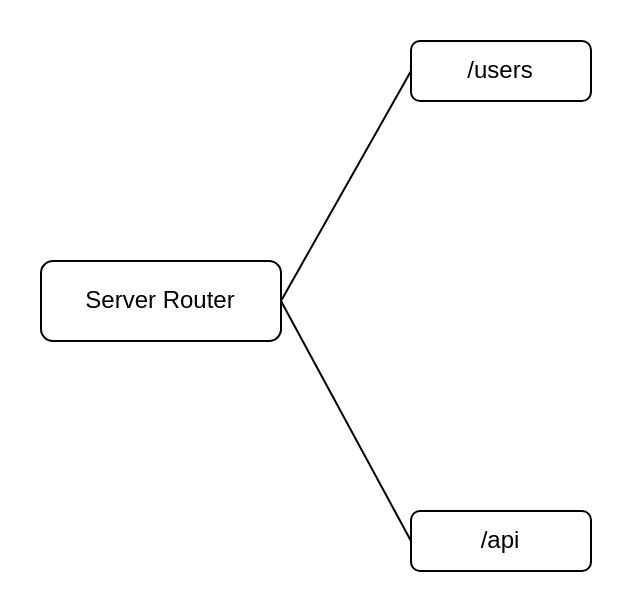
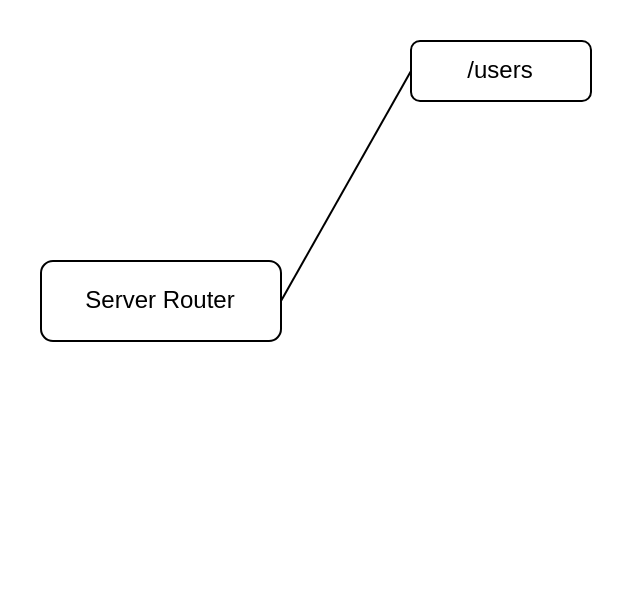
(346, 421) -> none
(501, 541) -> none
